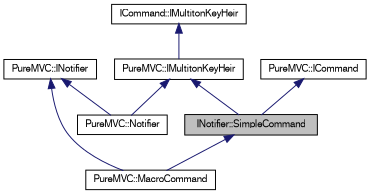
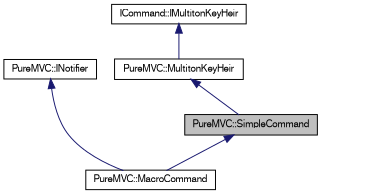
(179, 69) -> (179, 69)
(313, 69) -> none
(122, 125) -> none
(251, 125) -> (251, 125)
